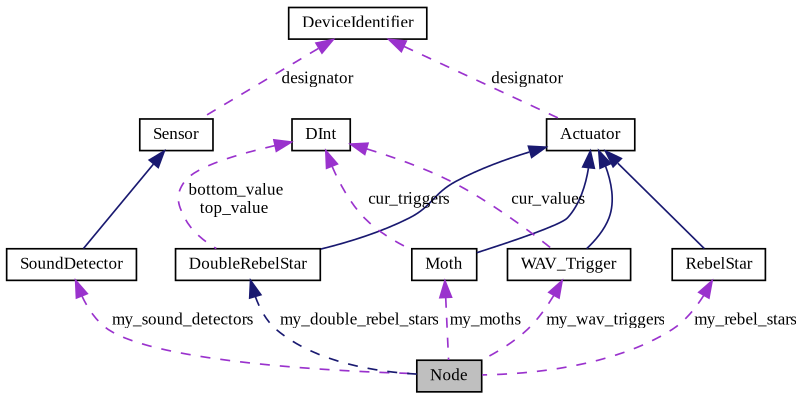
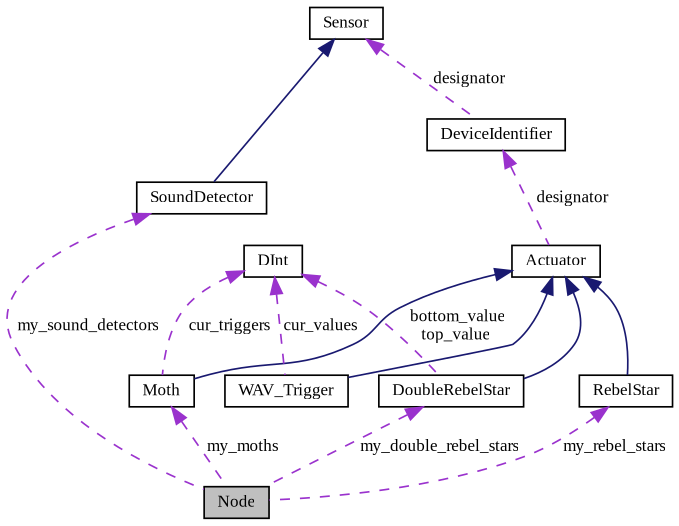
(259, 84) -> (429, 84)
(523, 333) -> none
(324, 356) -> (336, 451)
